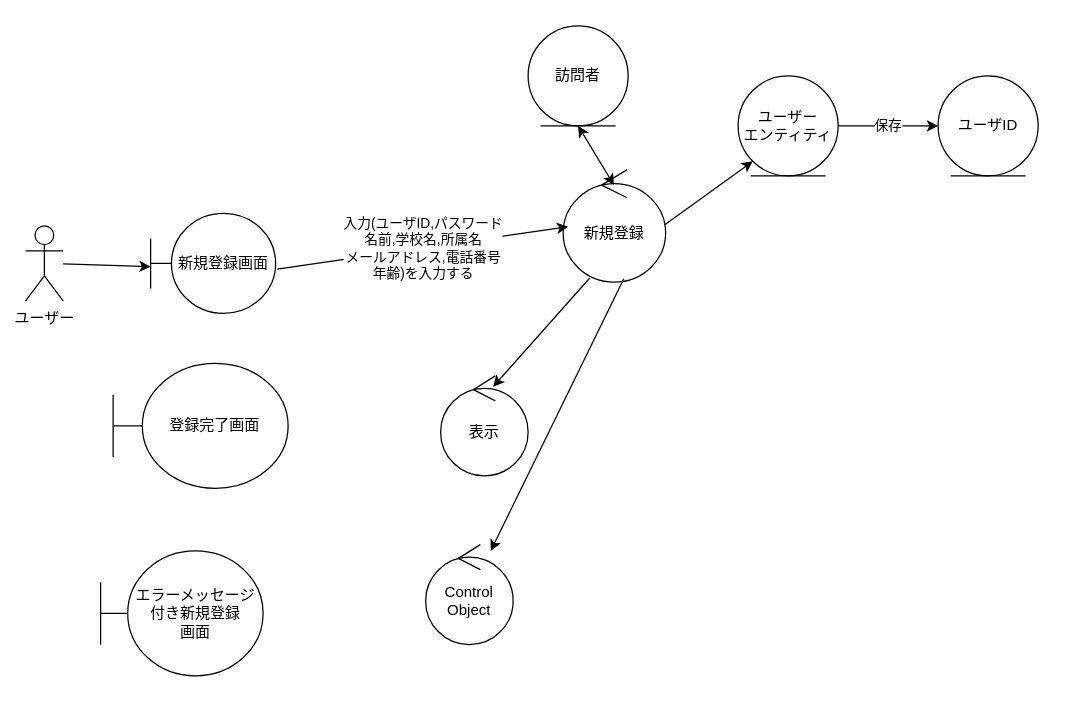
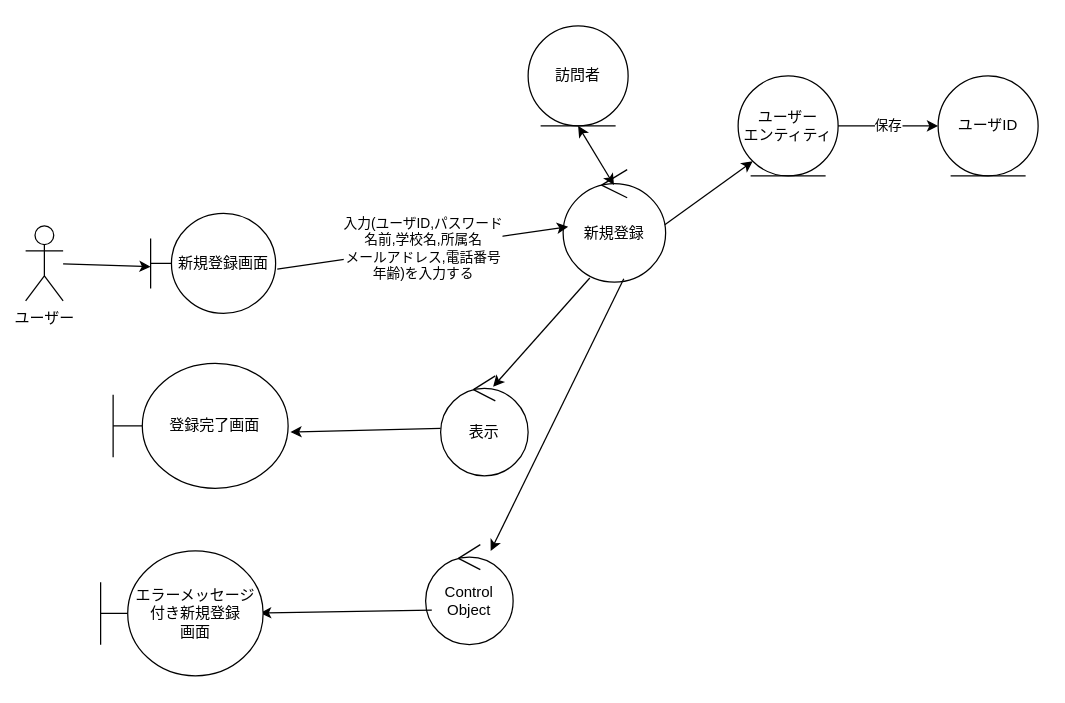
none -> (369, 430)
none -> (350, 611)
